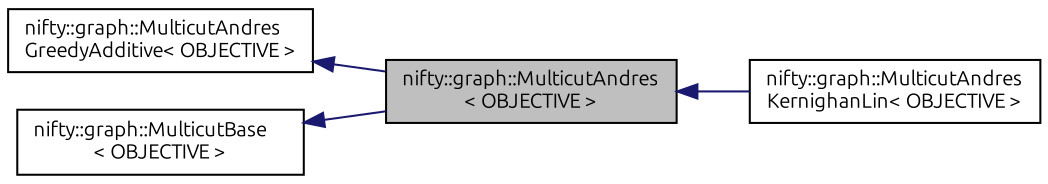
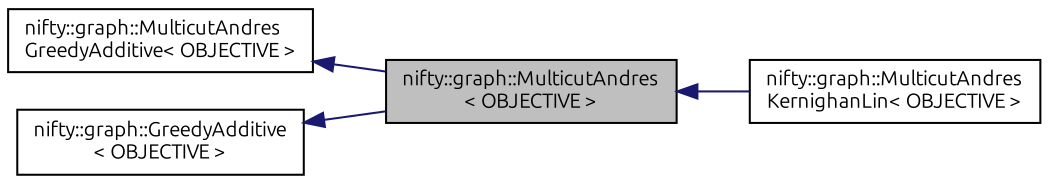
(161, 142) -> (161, 142)
